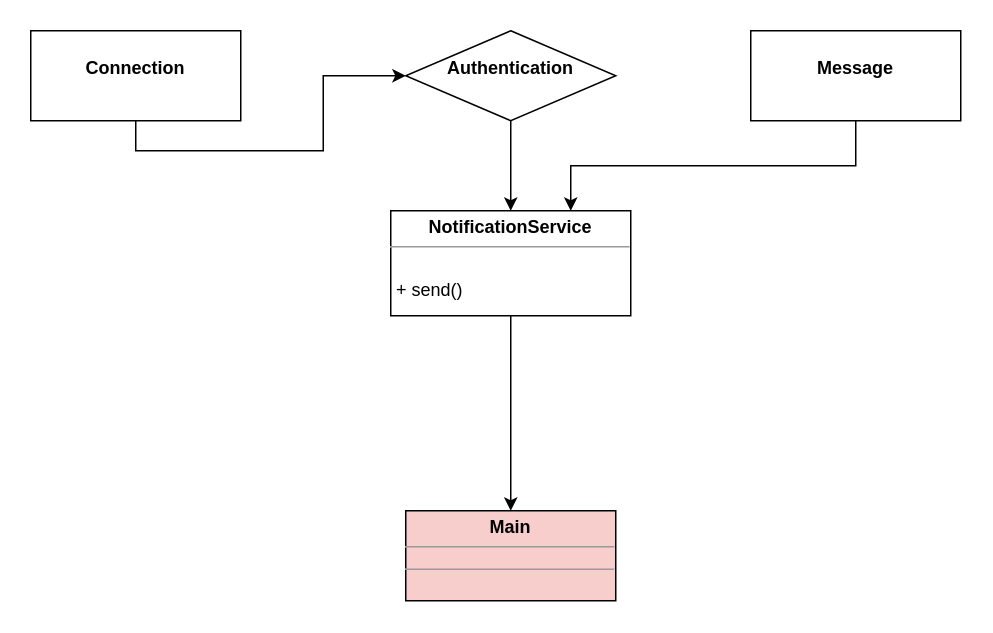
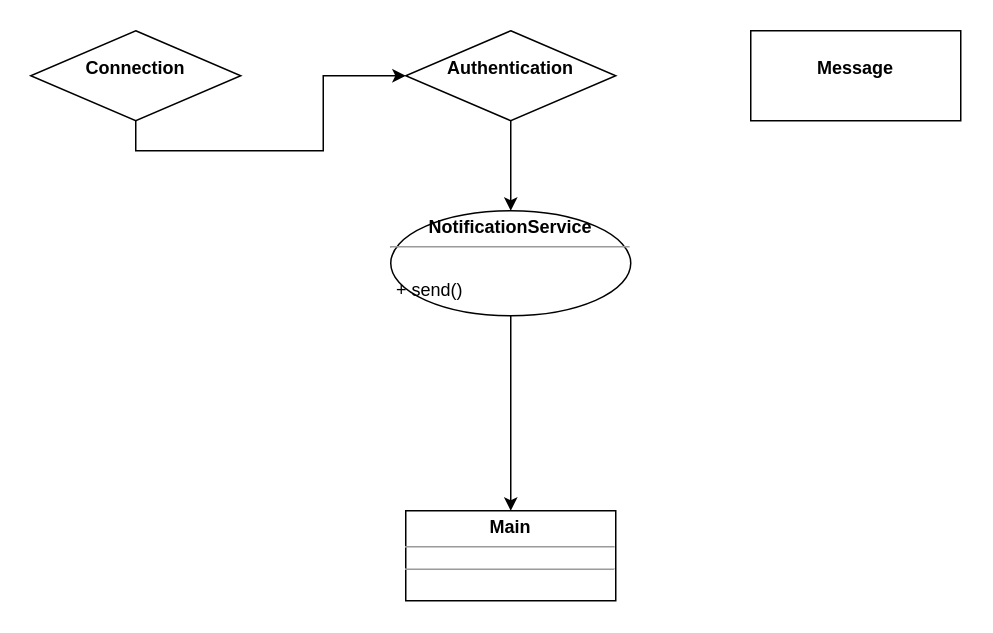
(136, 76) -> (136, 76)
(719, 166) -> none
(511, 263) -> (511, 263)
(511, 556) -> (511, 556)
